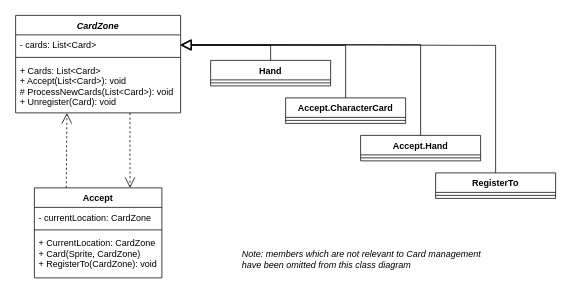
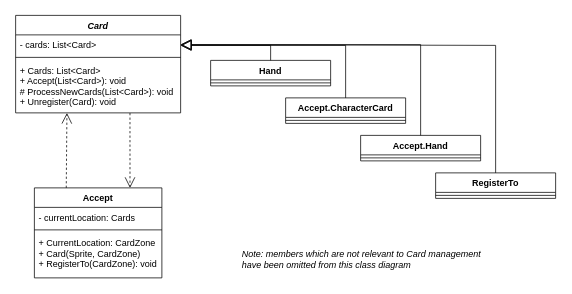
(98, 26) -> (98, 26)
(102, 218) -> (94, 218)
